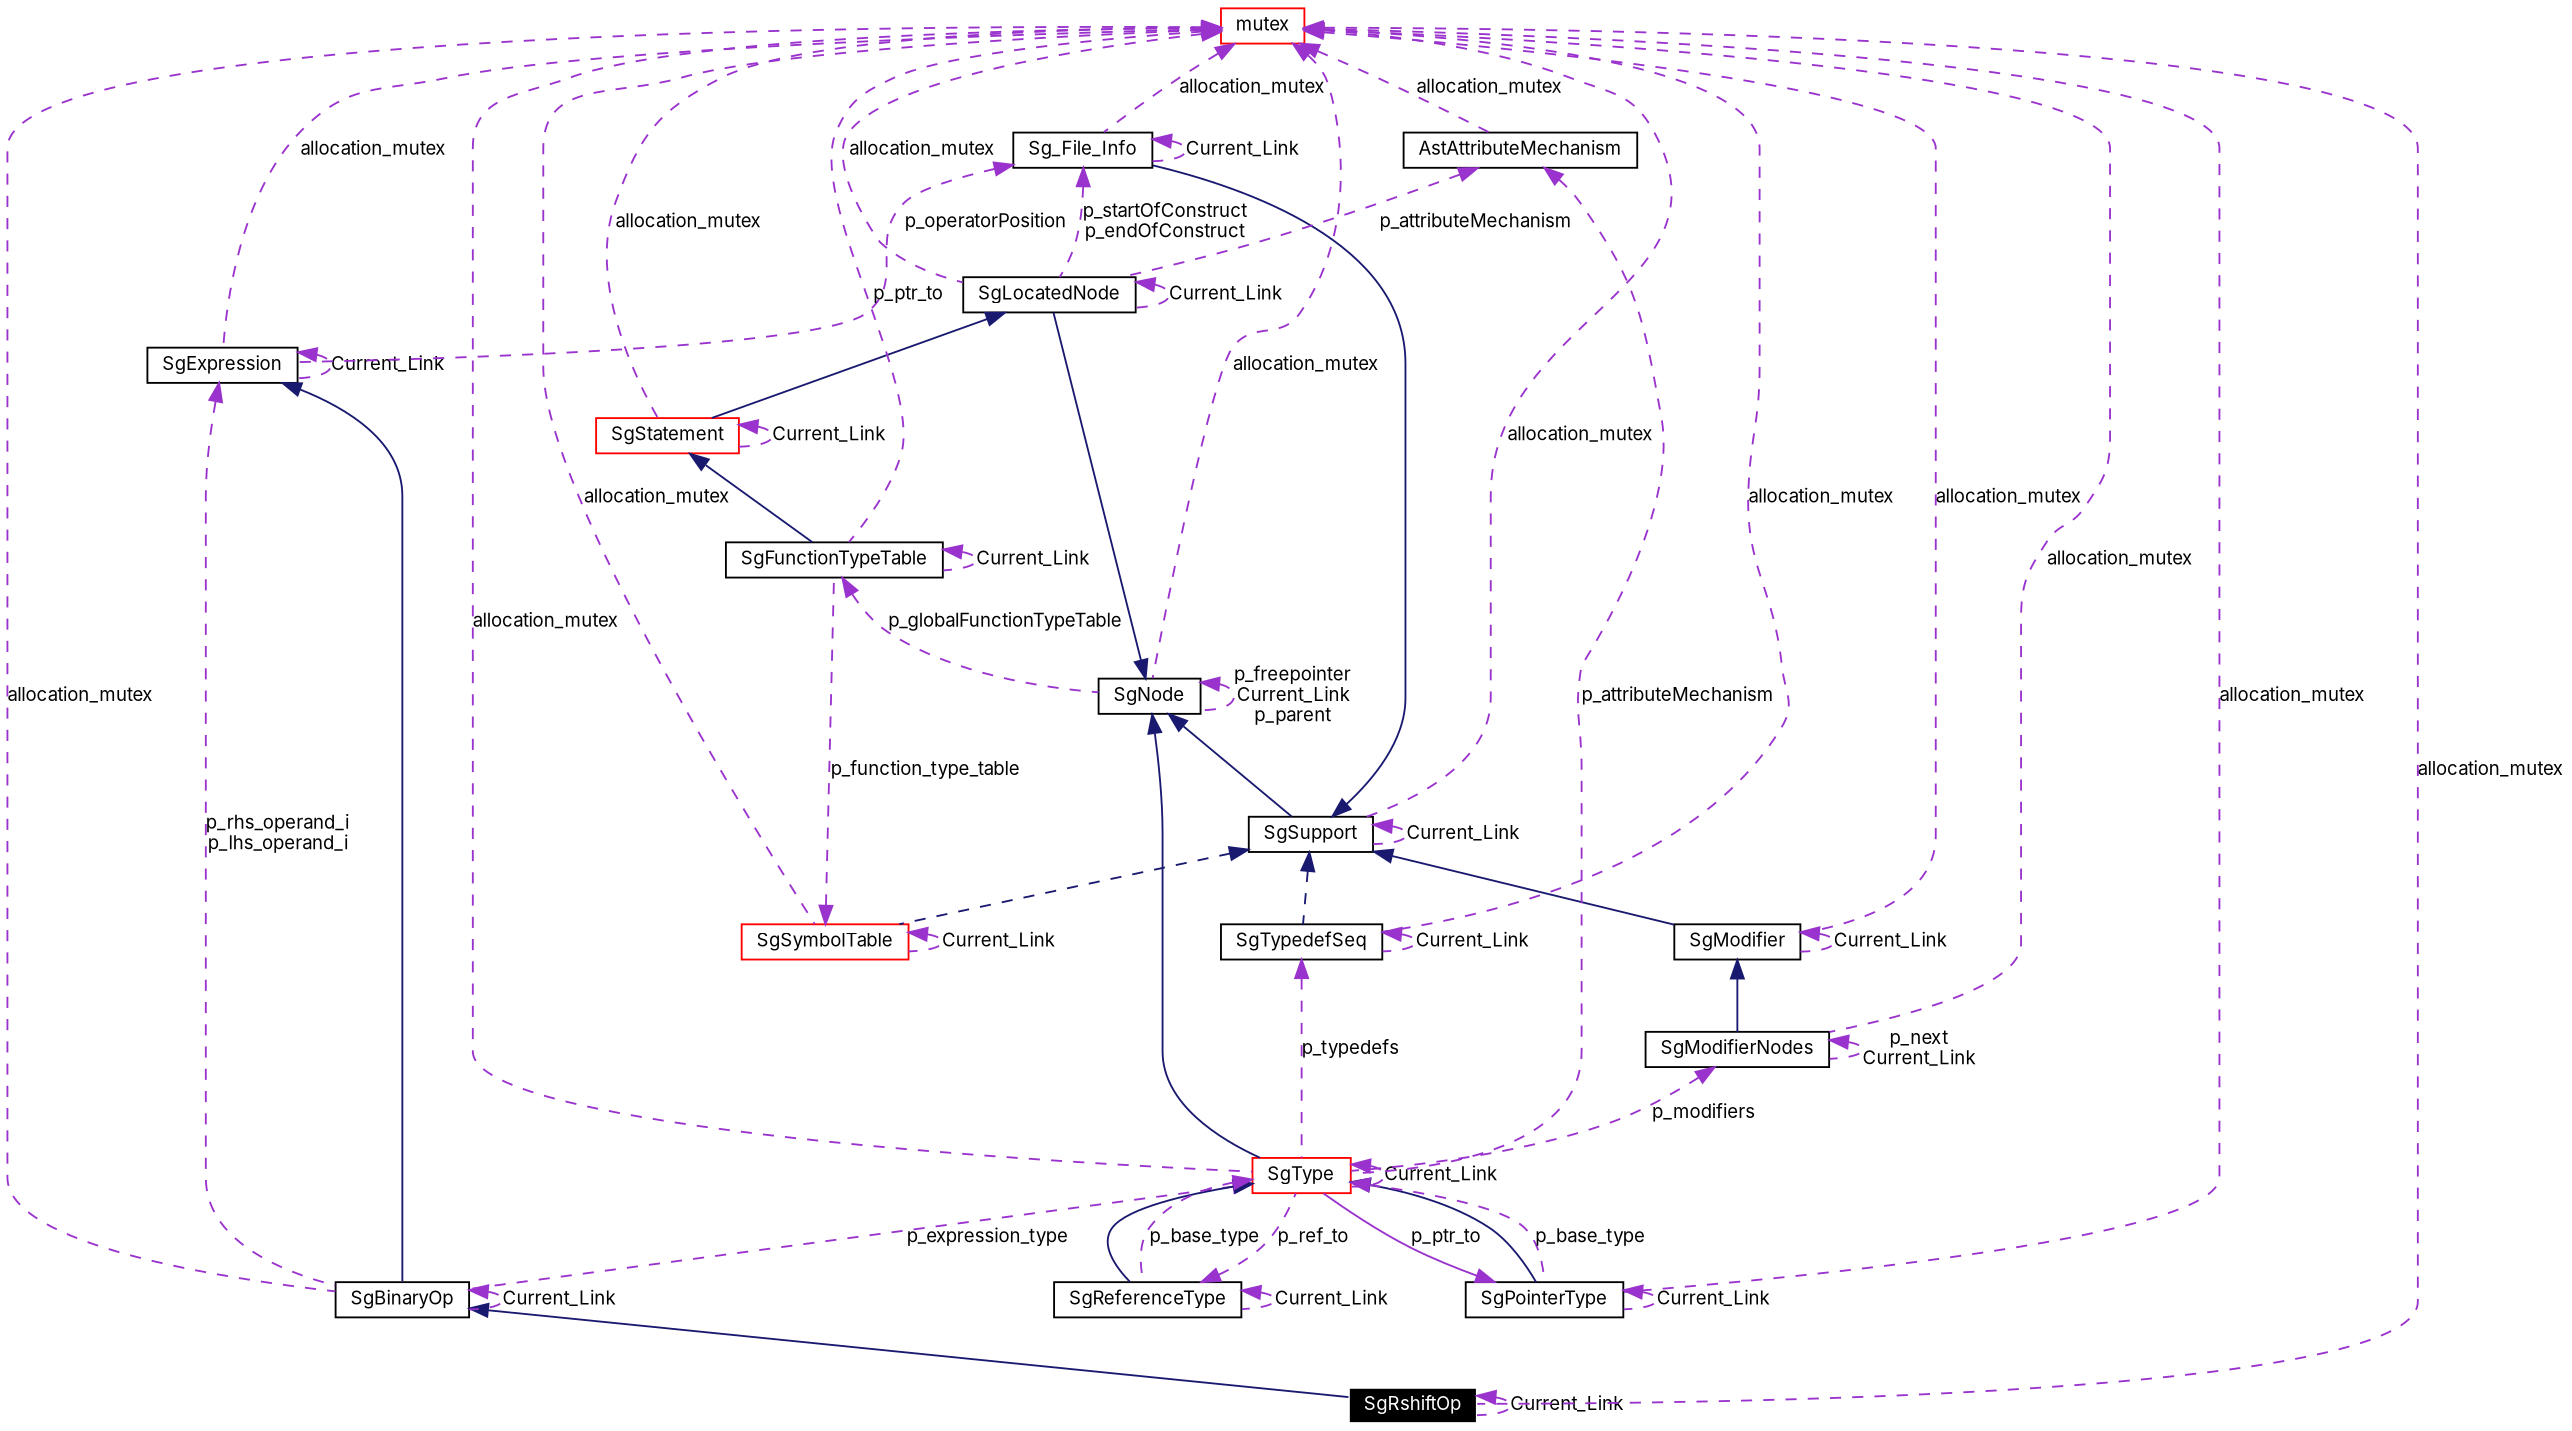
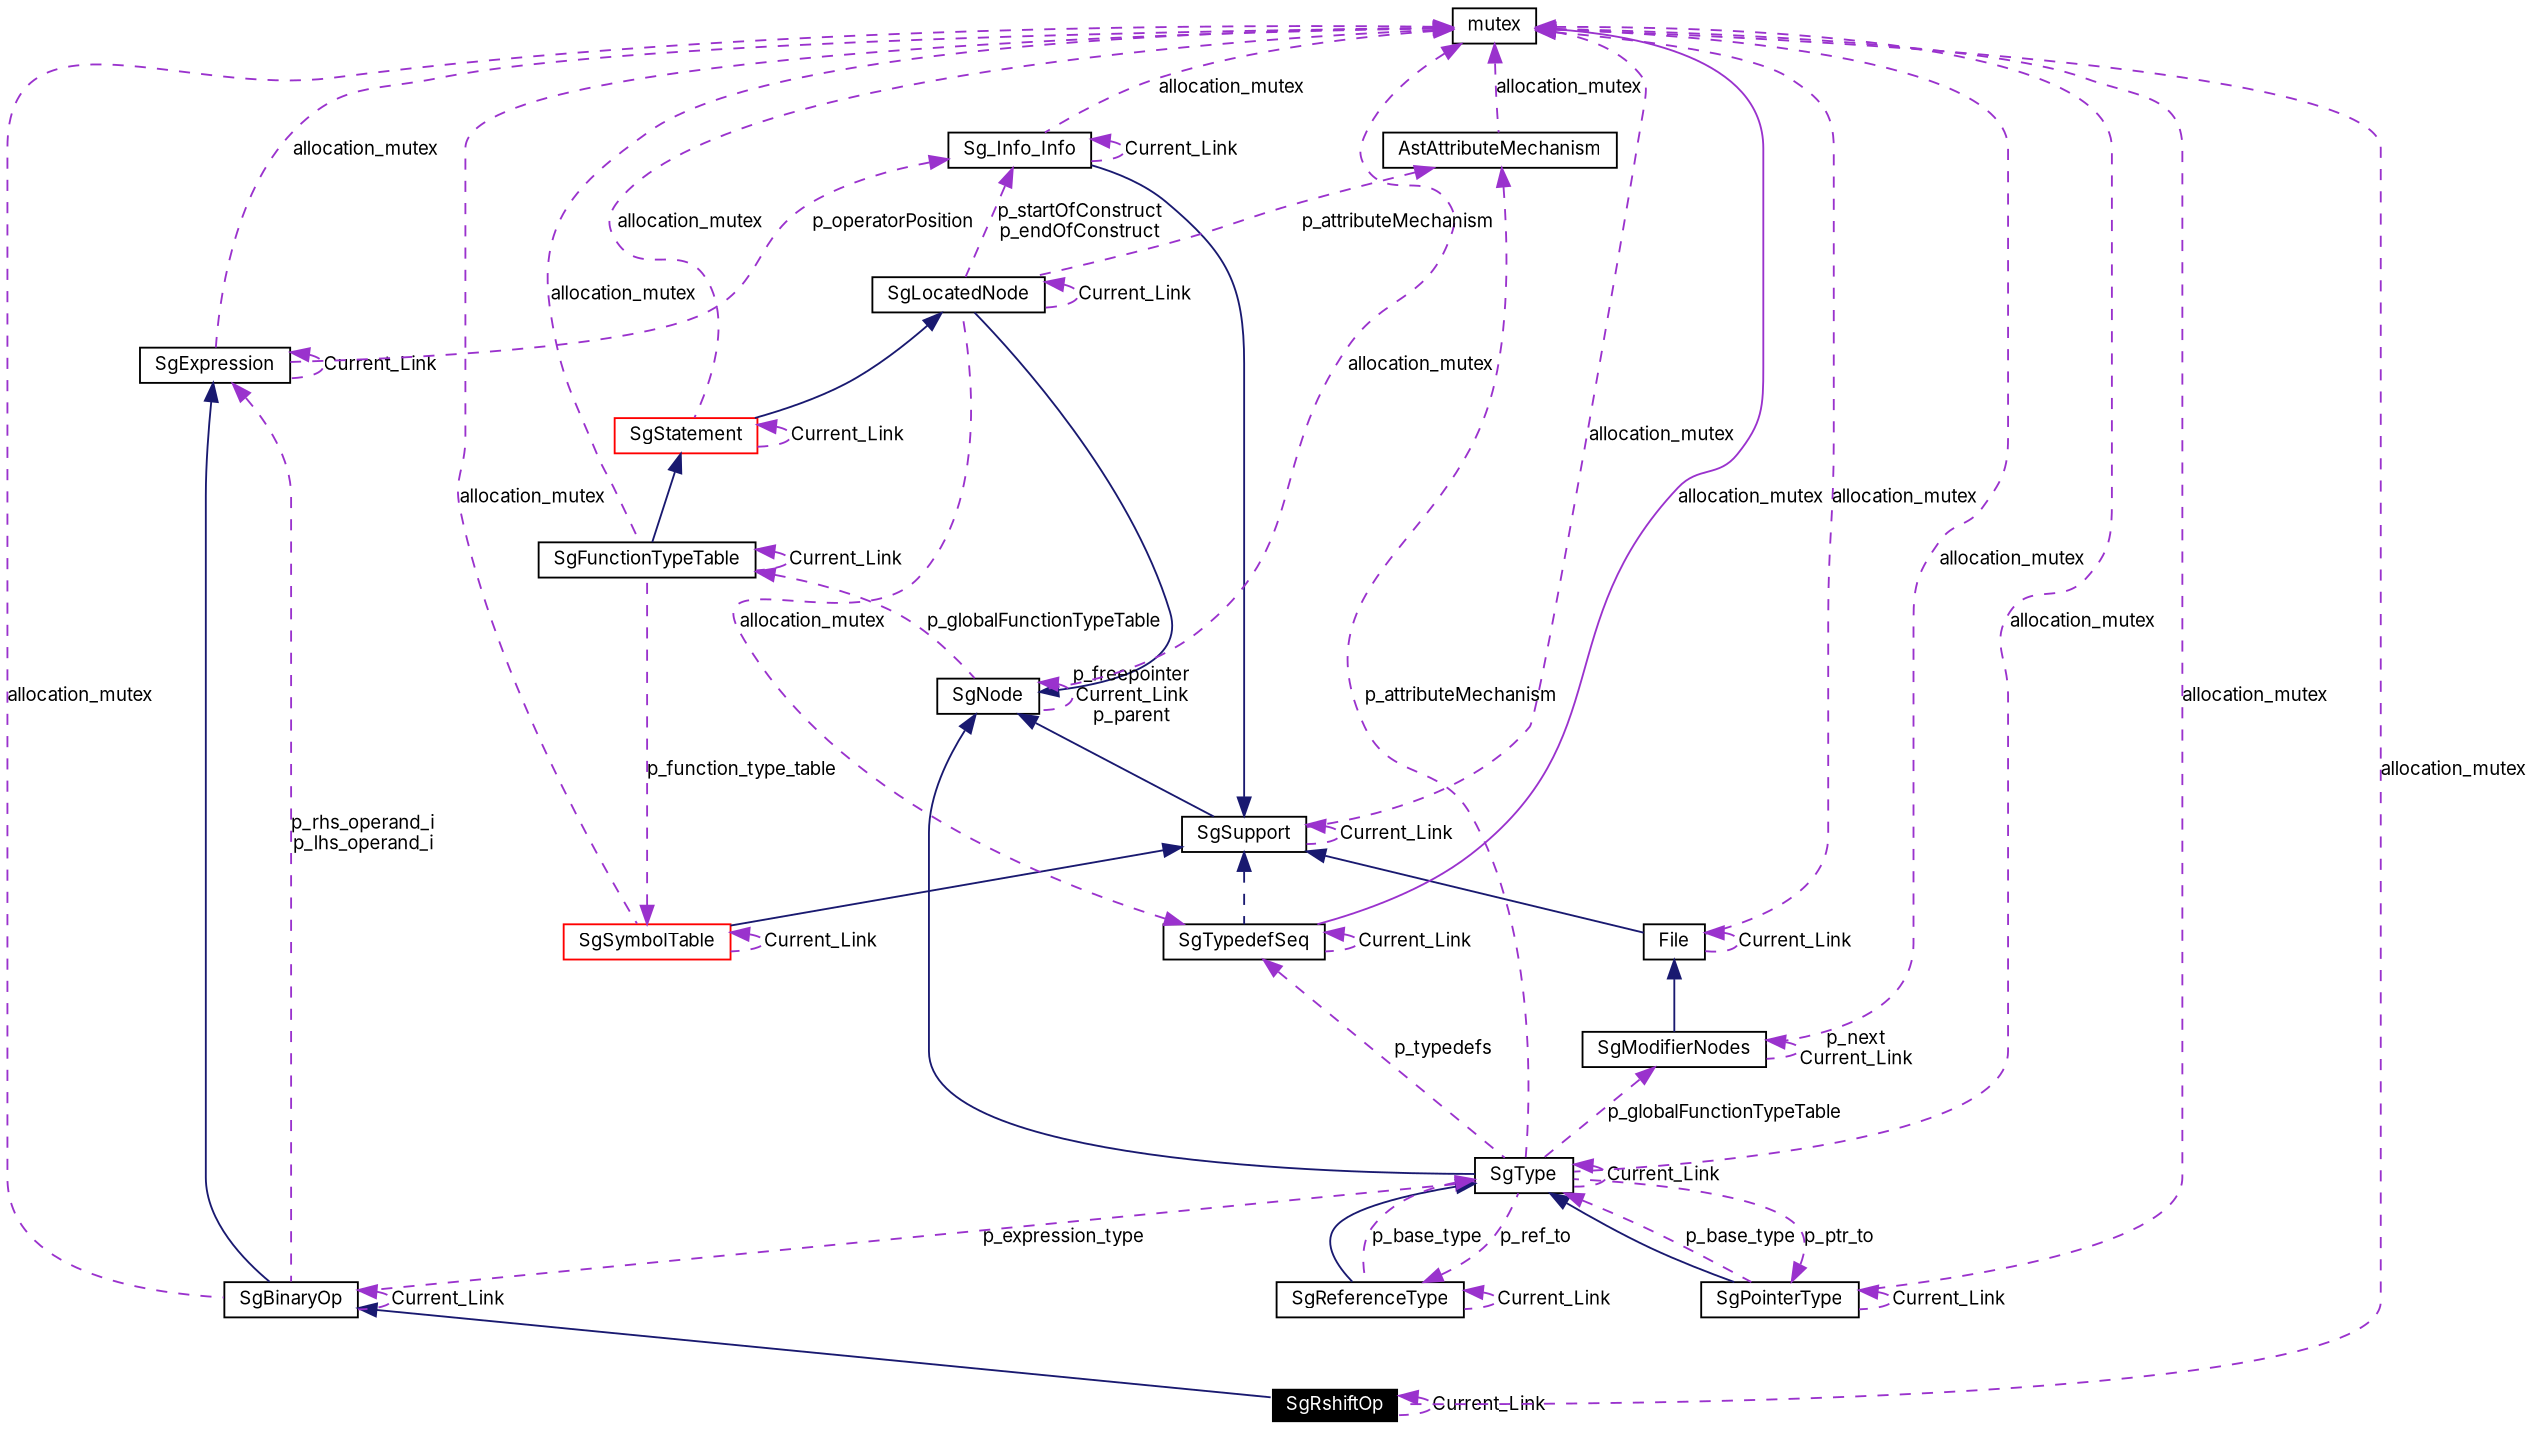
(1263, 26) -> (1494, 26)
(916, 92) -> (748, 645)
(1083, 150) -> (1020, 150)
(909, 295) -> (624, 295)
(1754, 437) -> (1697, 475)
(1065, 889) -> (947, 888)
(1737, 942) -> (1674, 942)
(1704, 1113) -> (1725, 1113)
(1302, 1176) -> (1524, 1176)
(1397, 1241) -> (1709, 1193)
